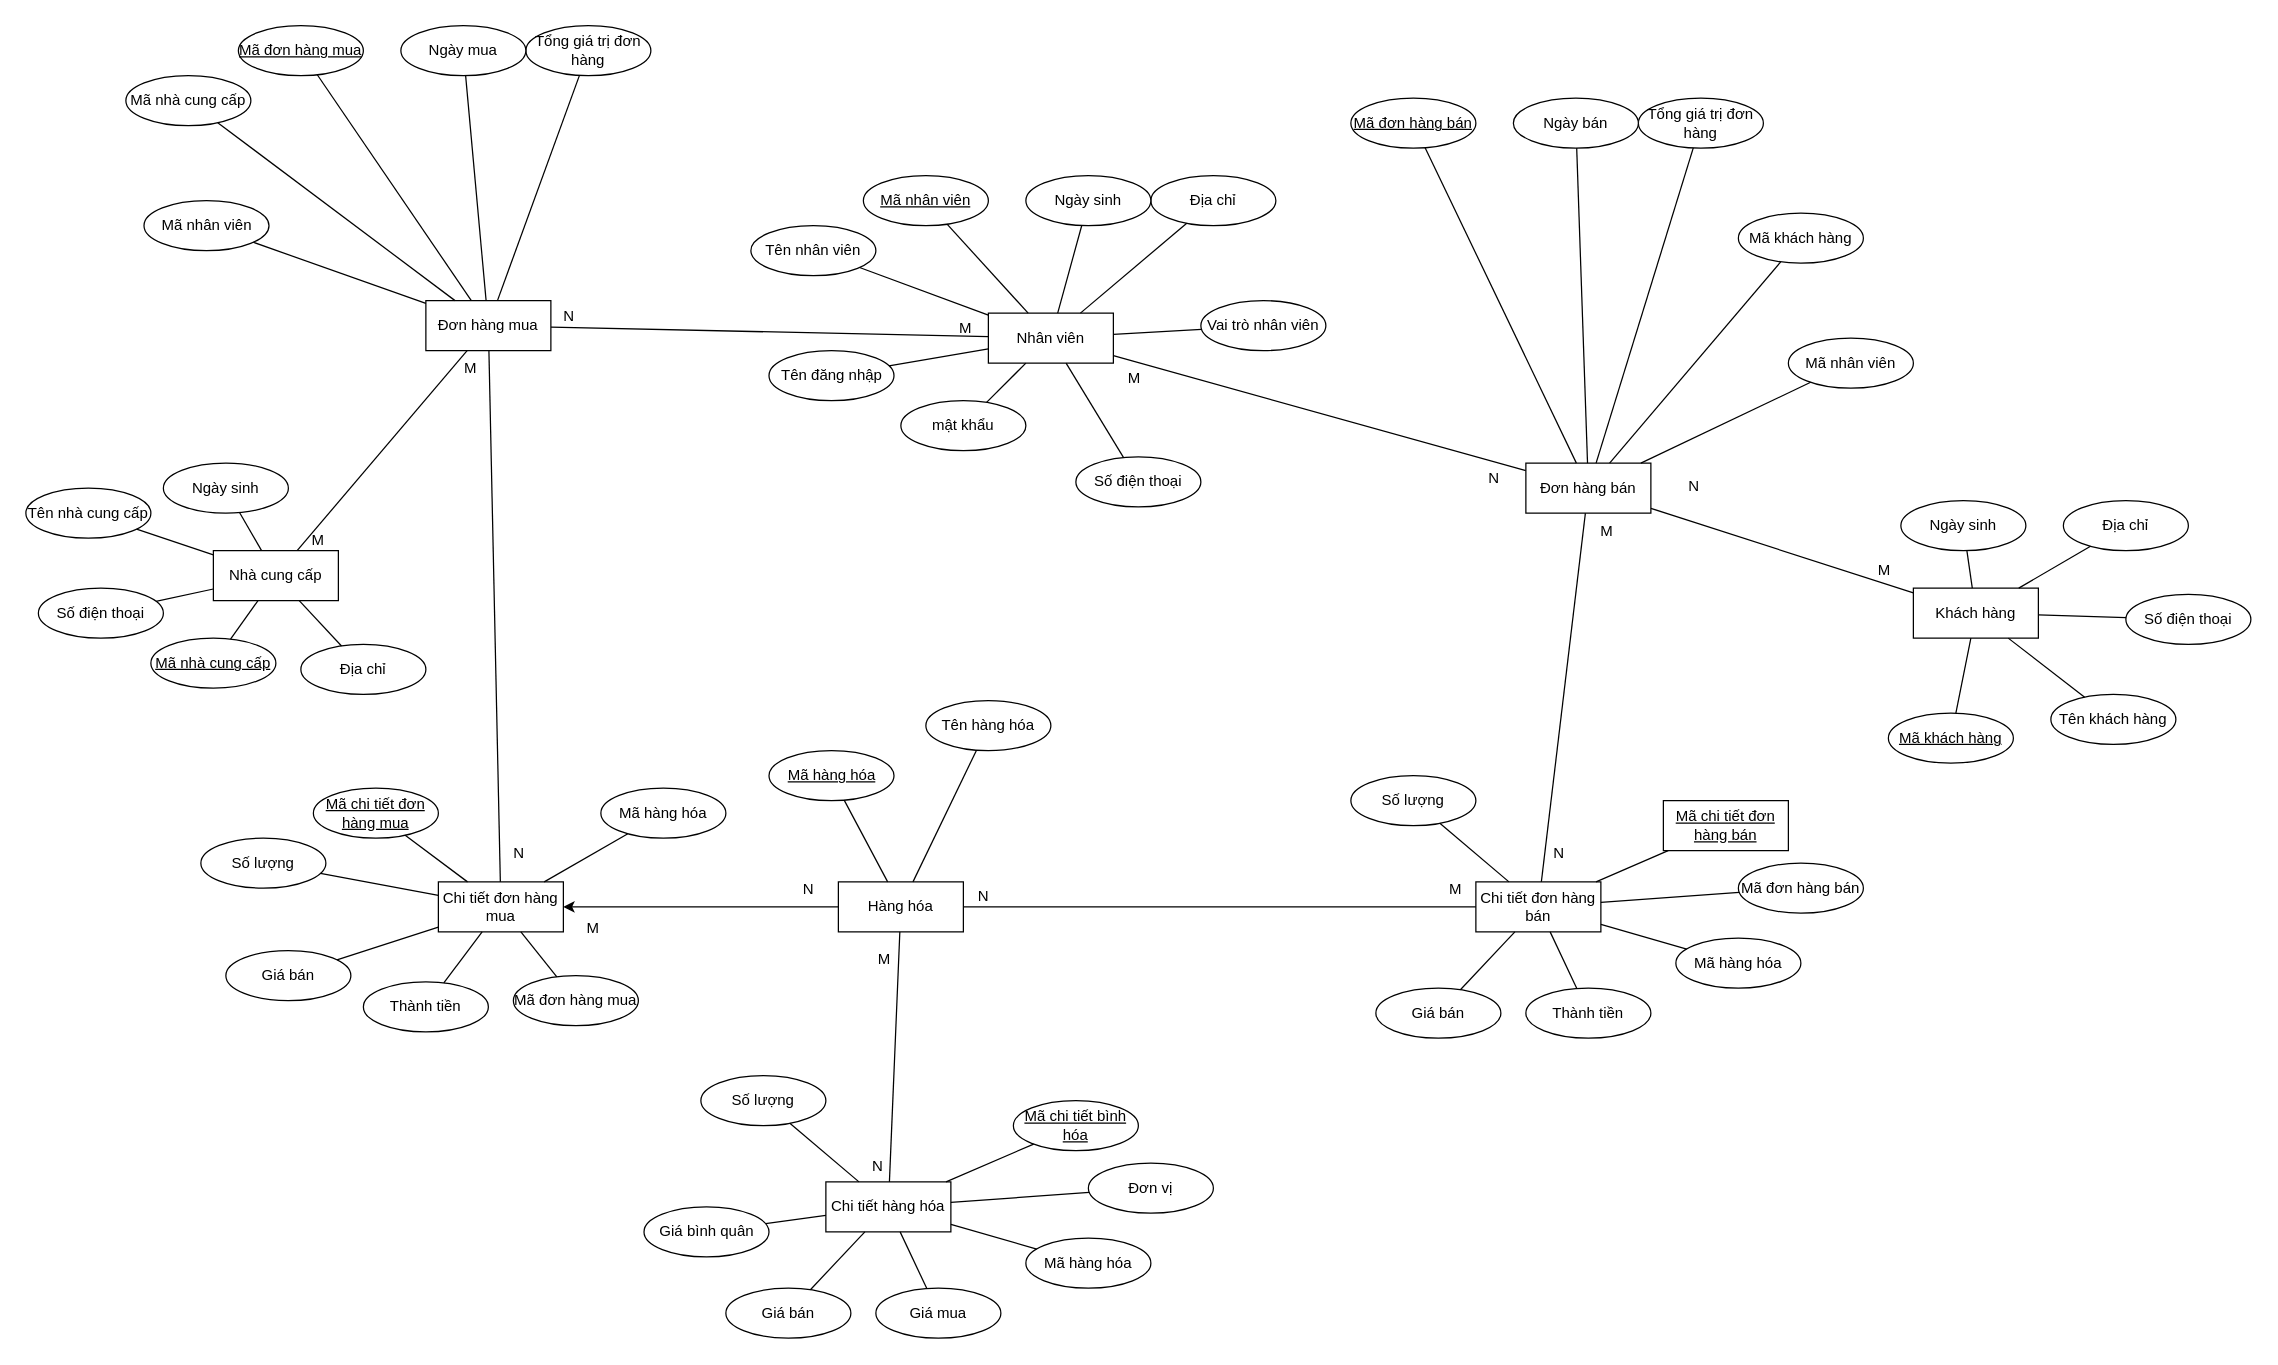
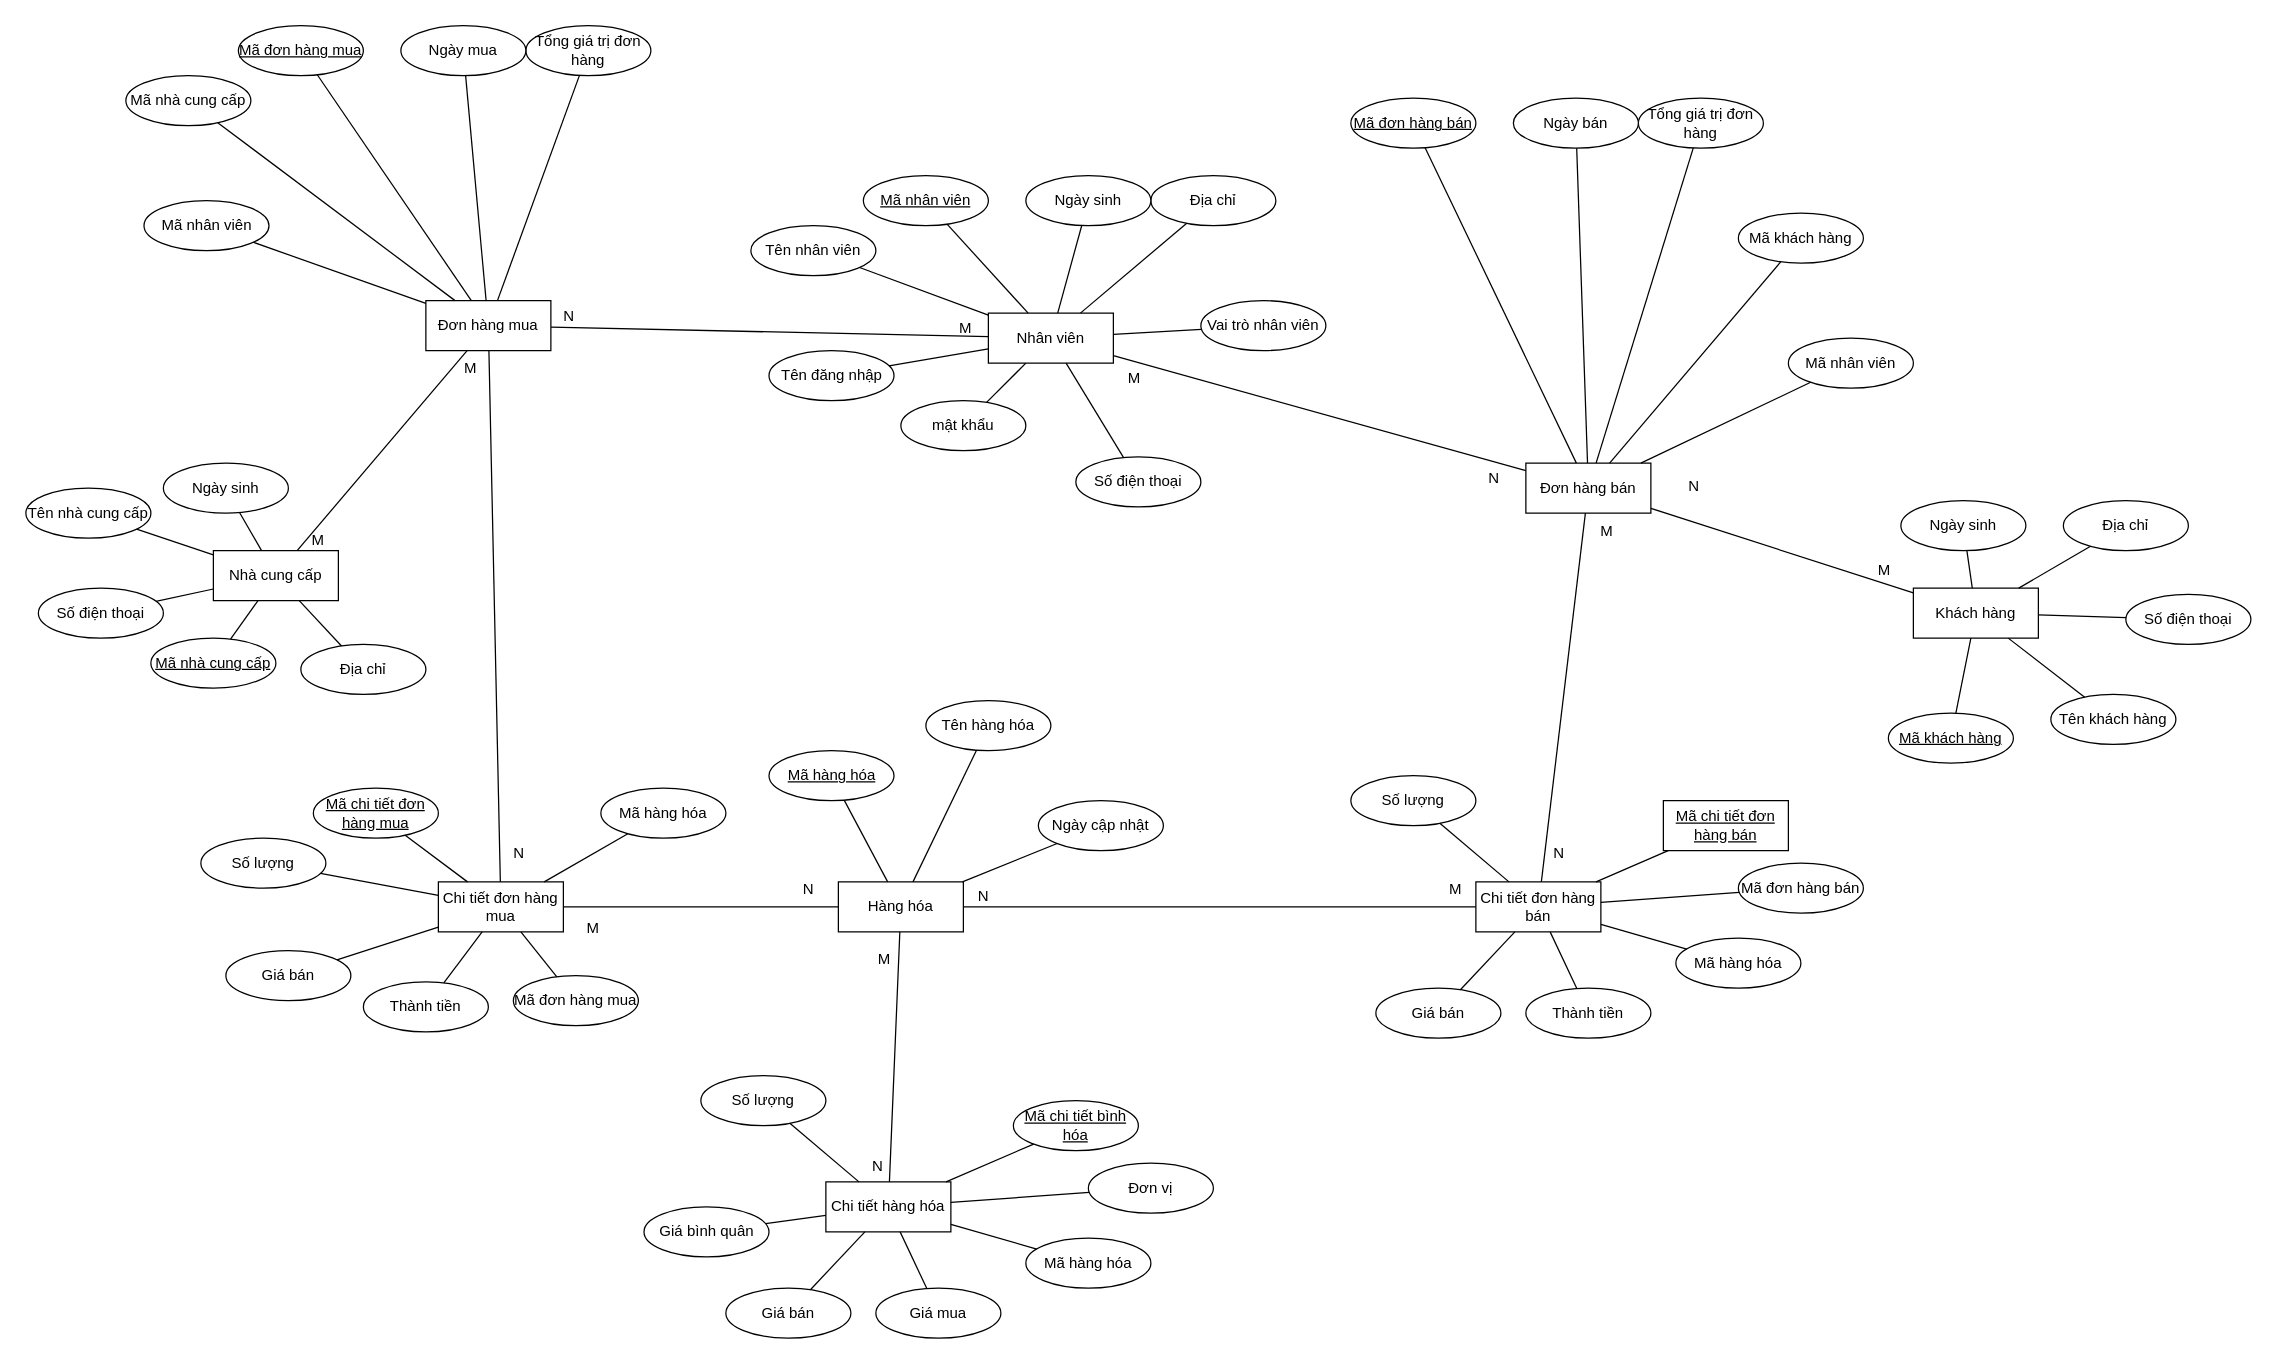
none -> (1101, 826)
none -> (1010, 863)
(573, 907) -> (569, 907)
